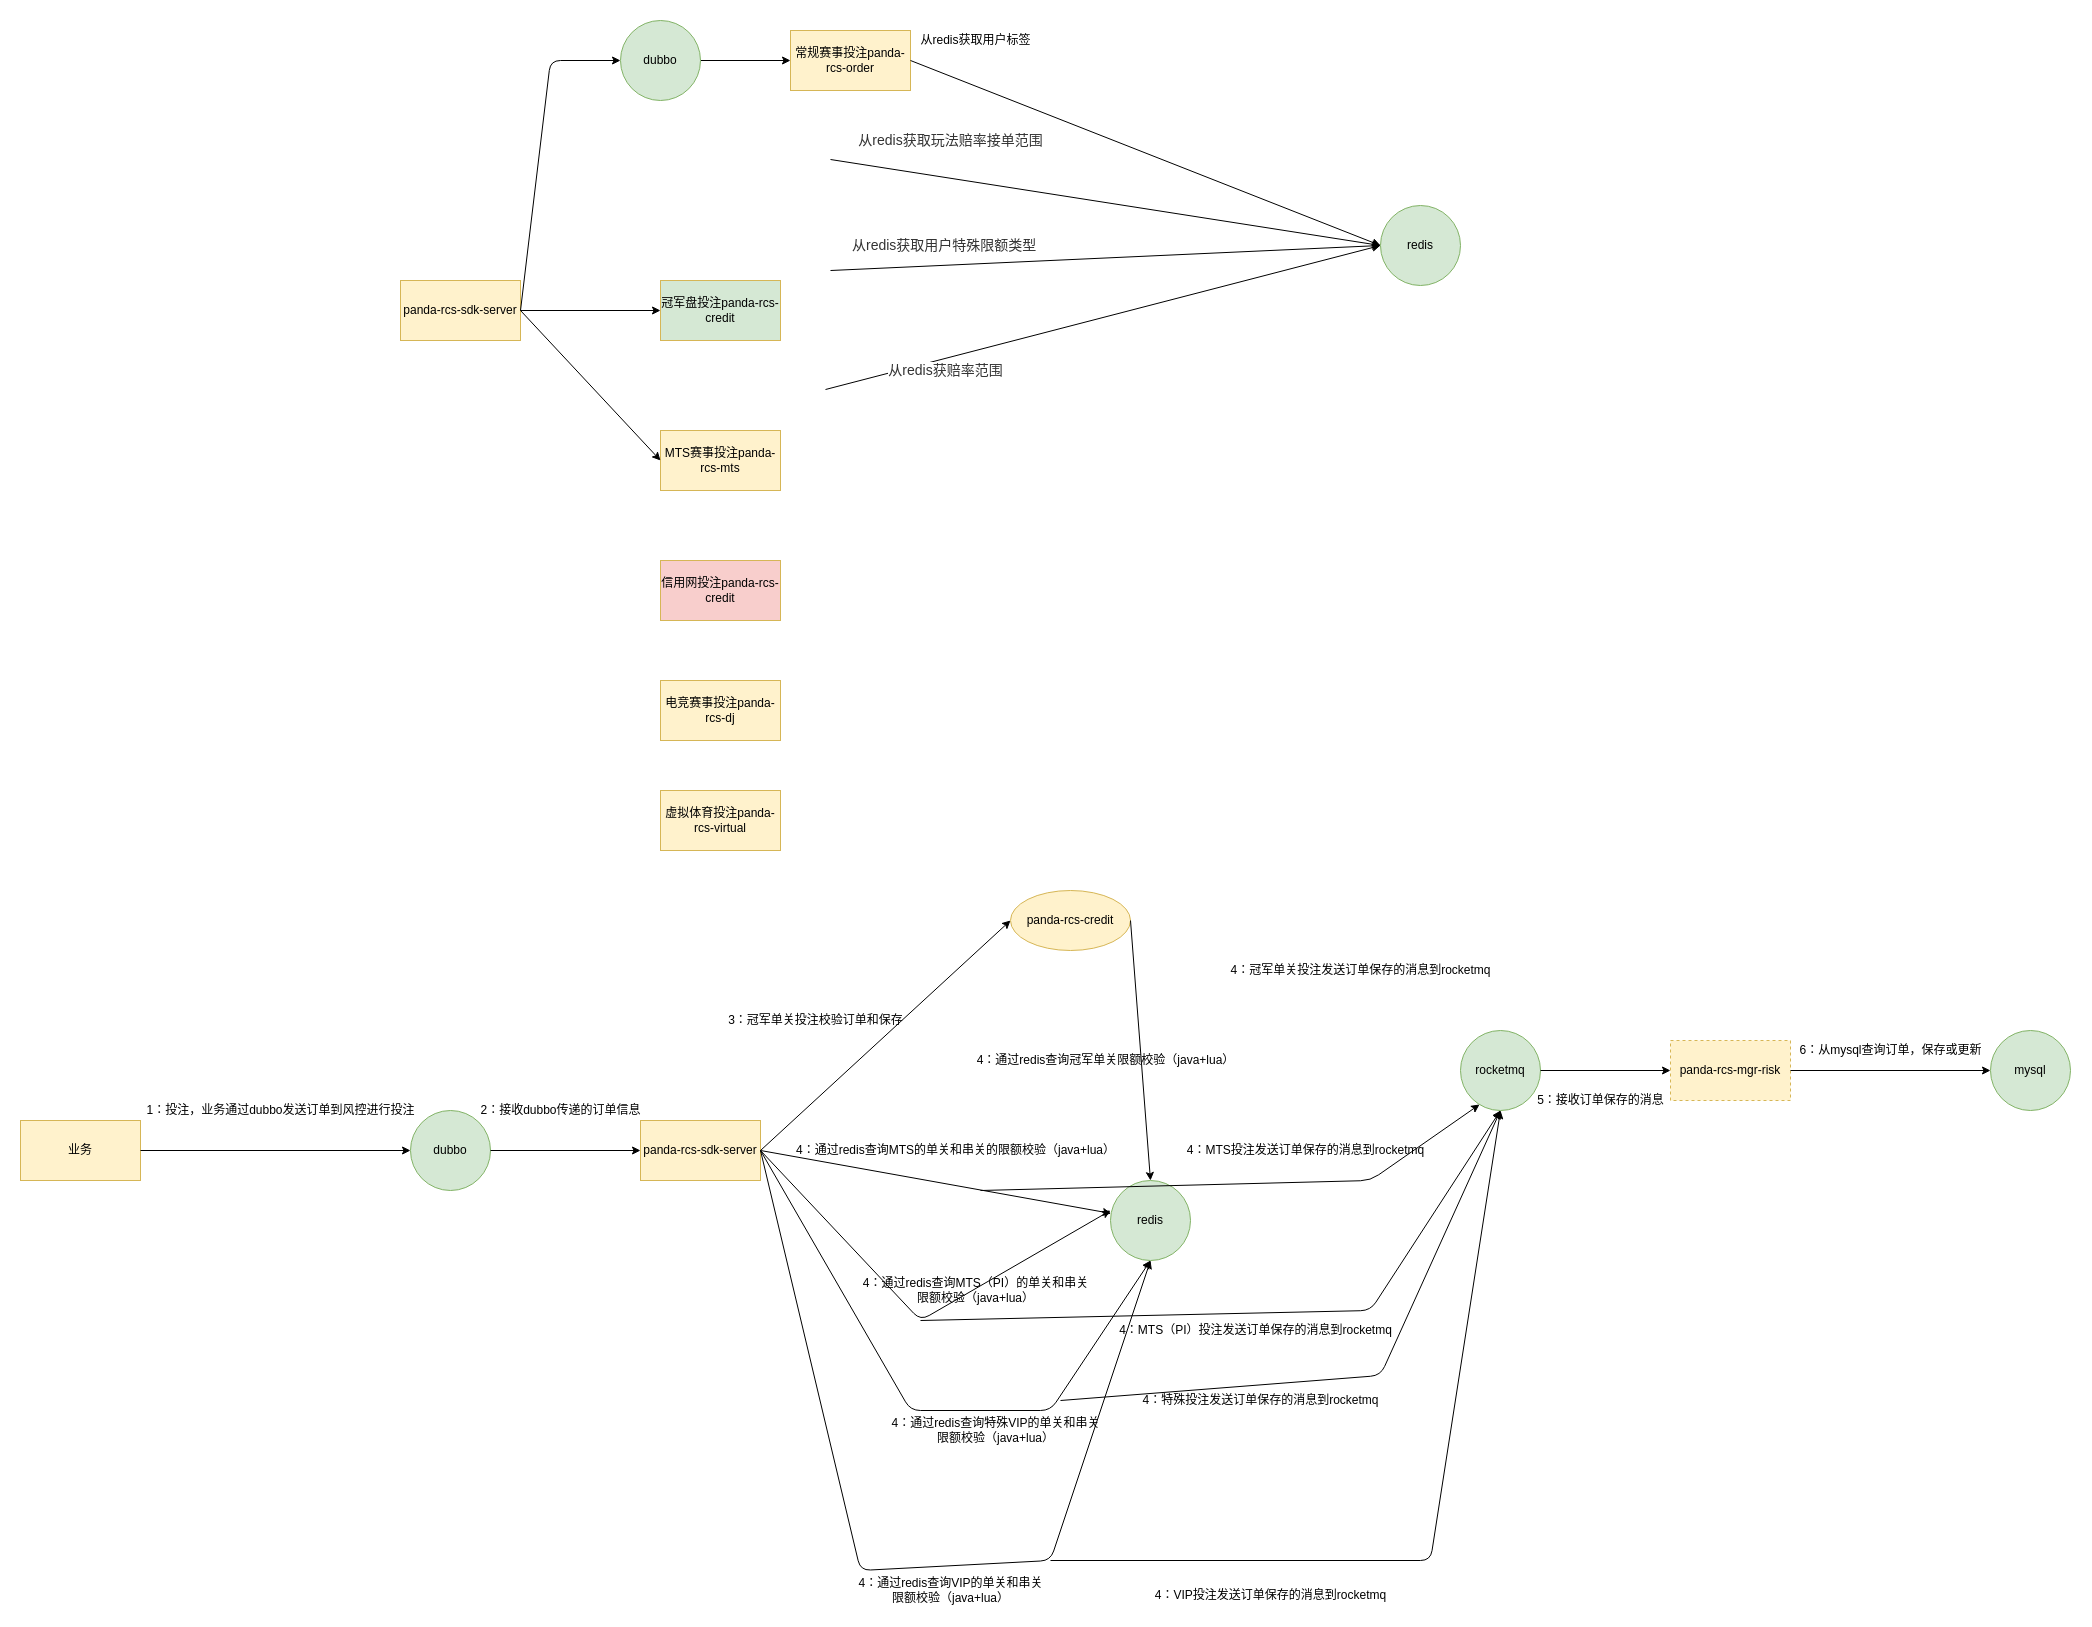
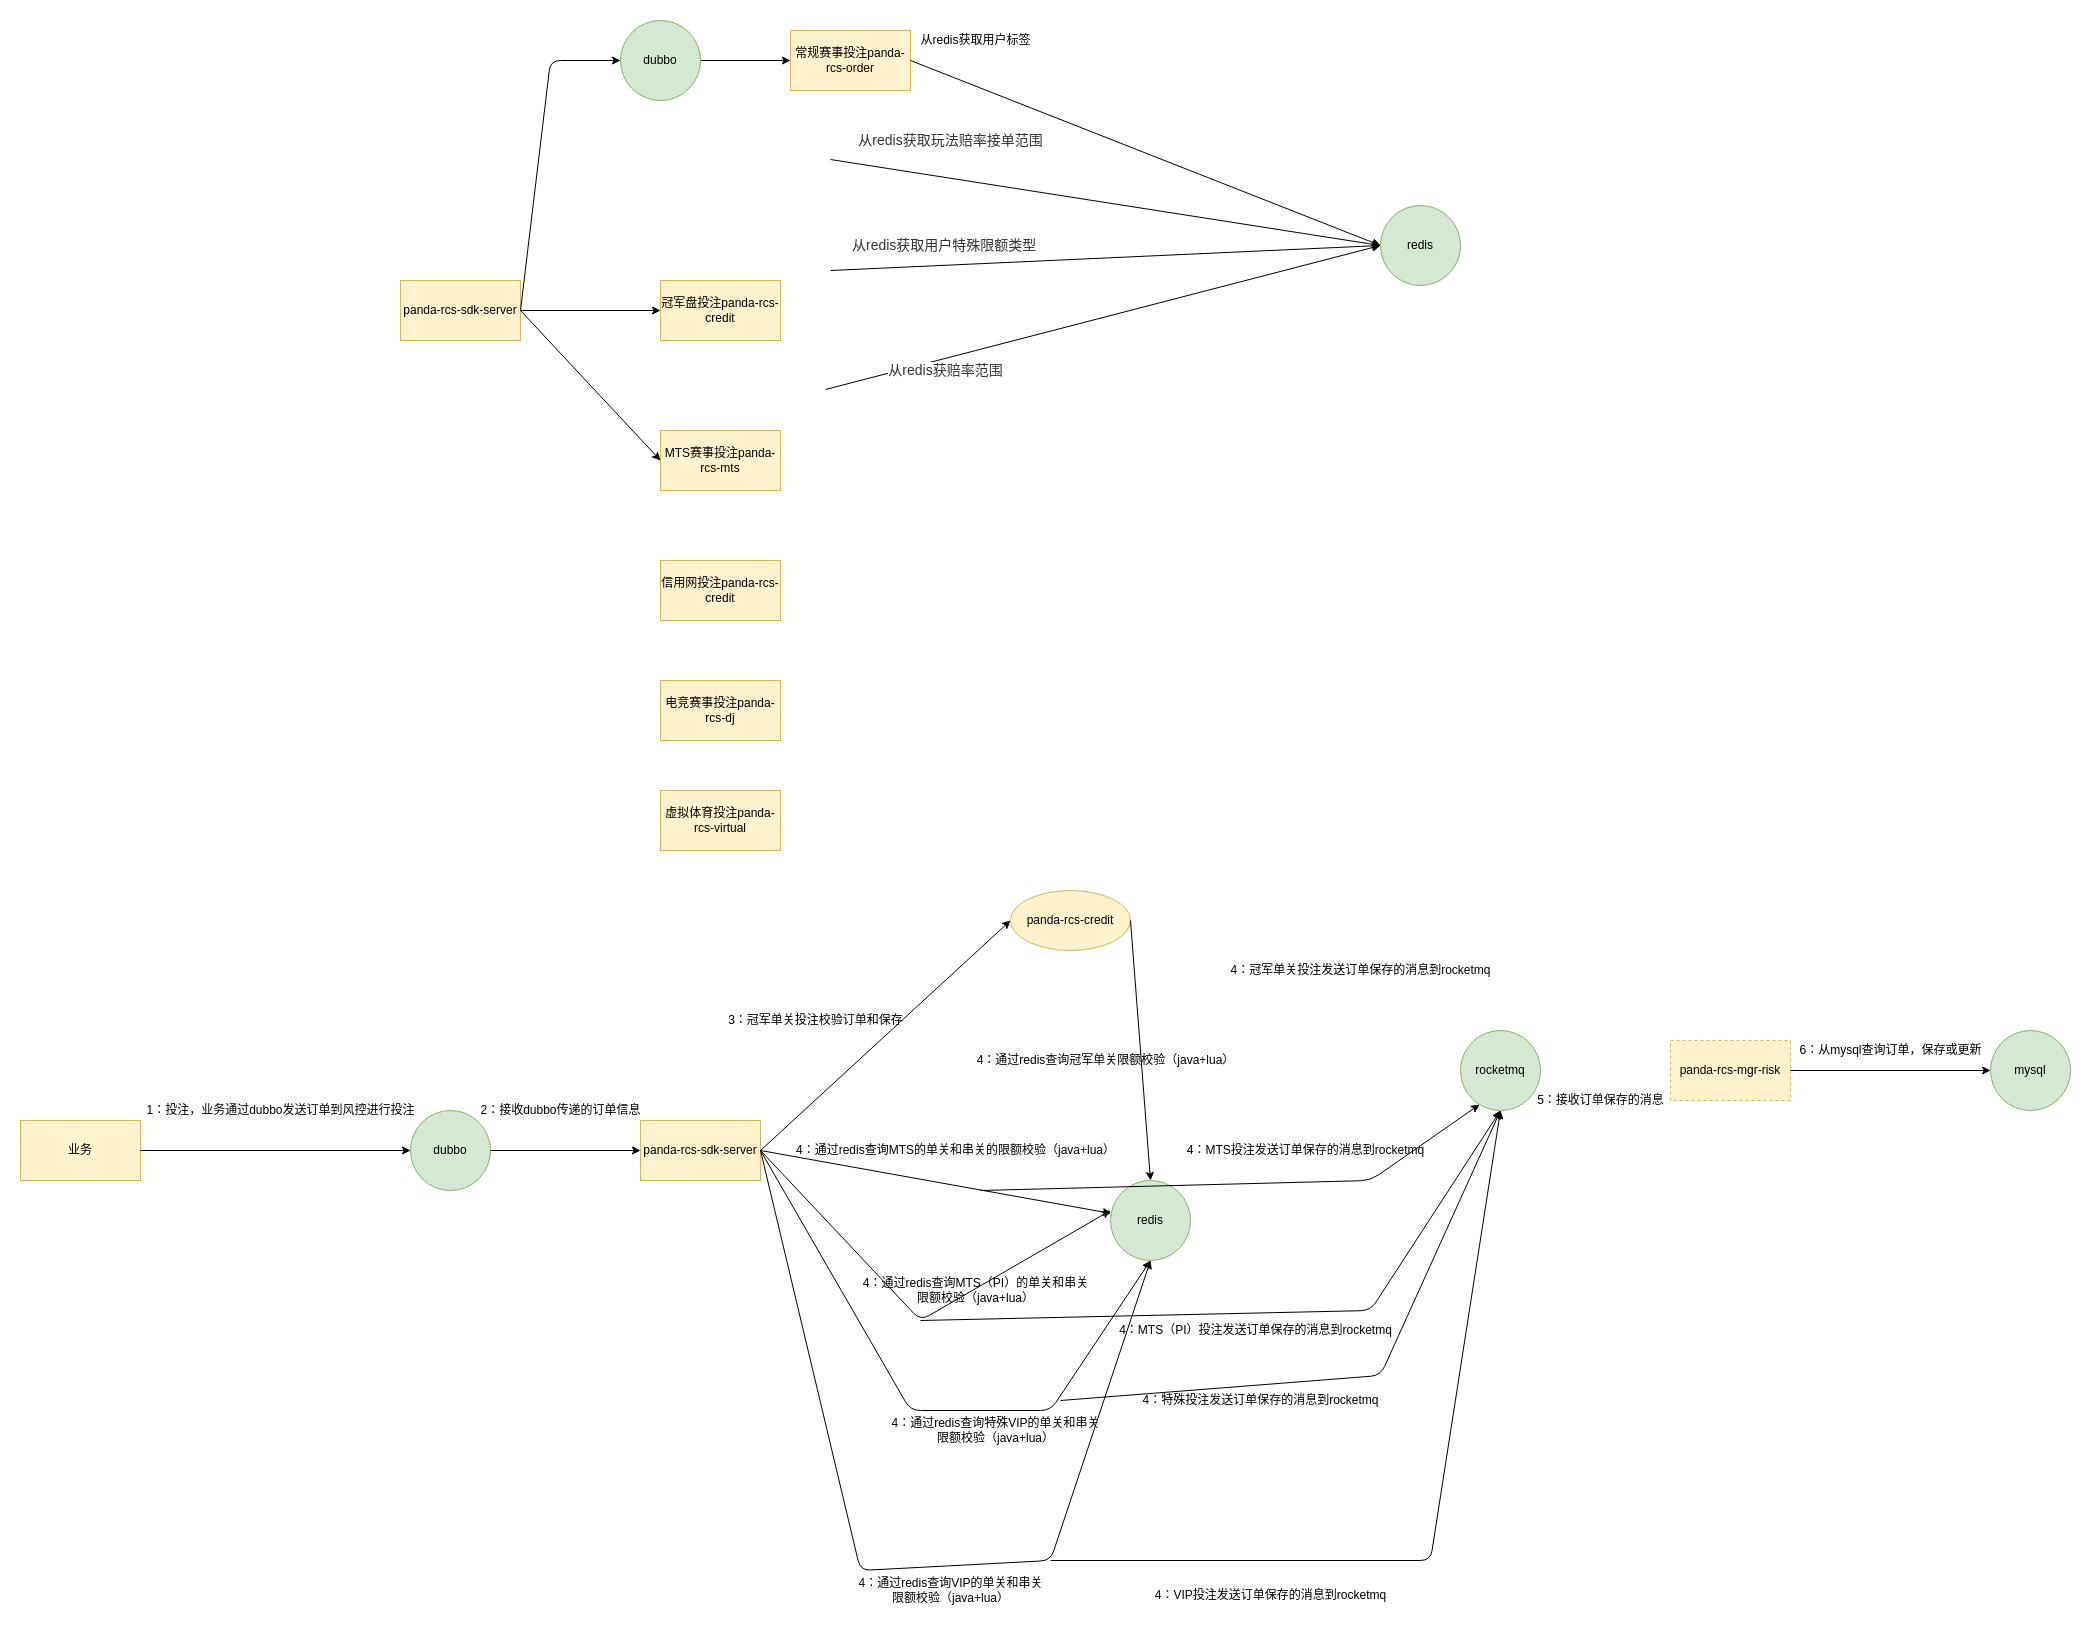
(721, 311) -> (721, 311)
(721, 591) -> (721, 591)
(1602, 1071) -> none
